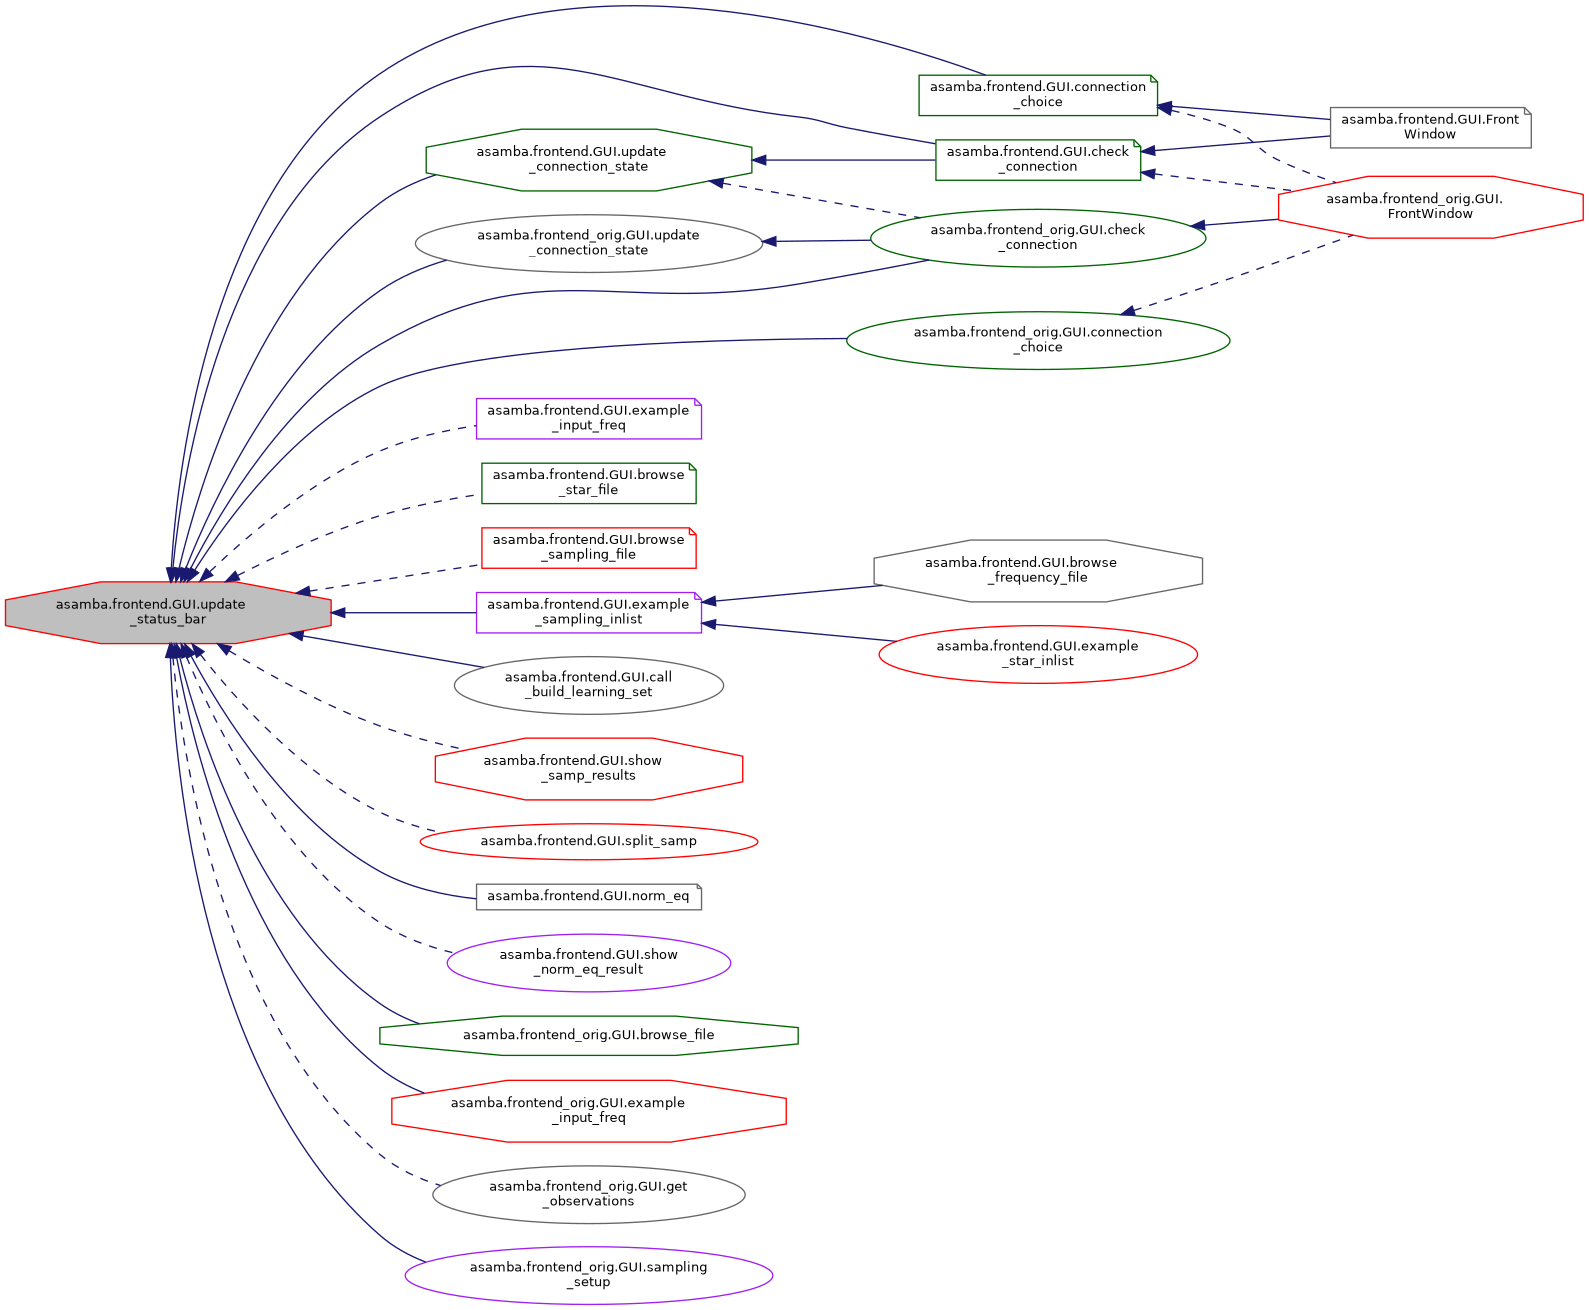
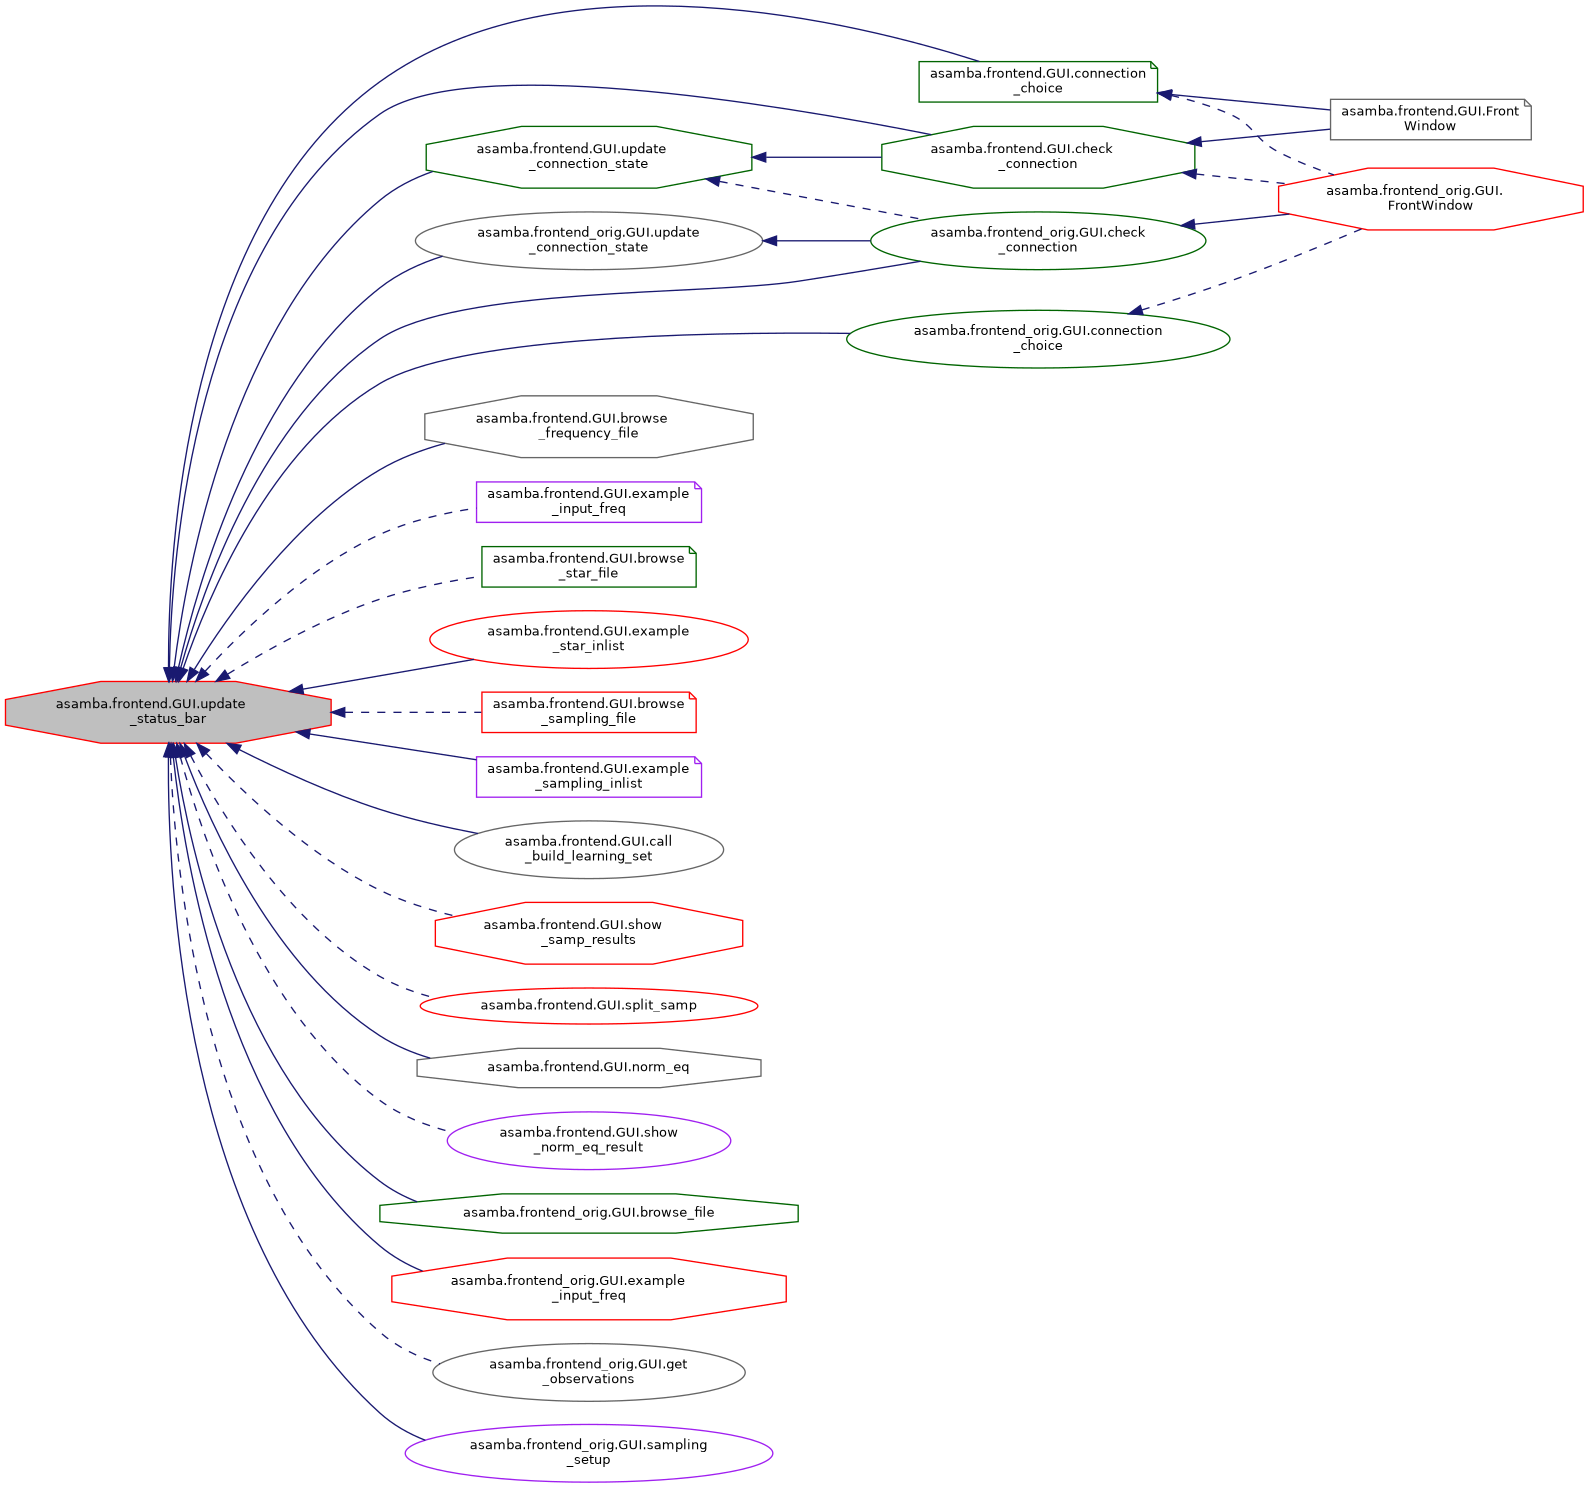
(1038, 160) -> (1038, 157)
(799, 593) -> (300, 533)
(806, 633) -> (388, 674)
(589, 897) -> (589, 1068)
